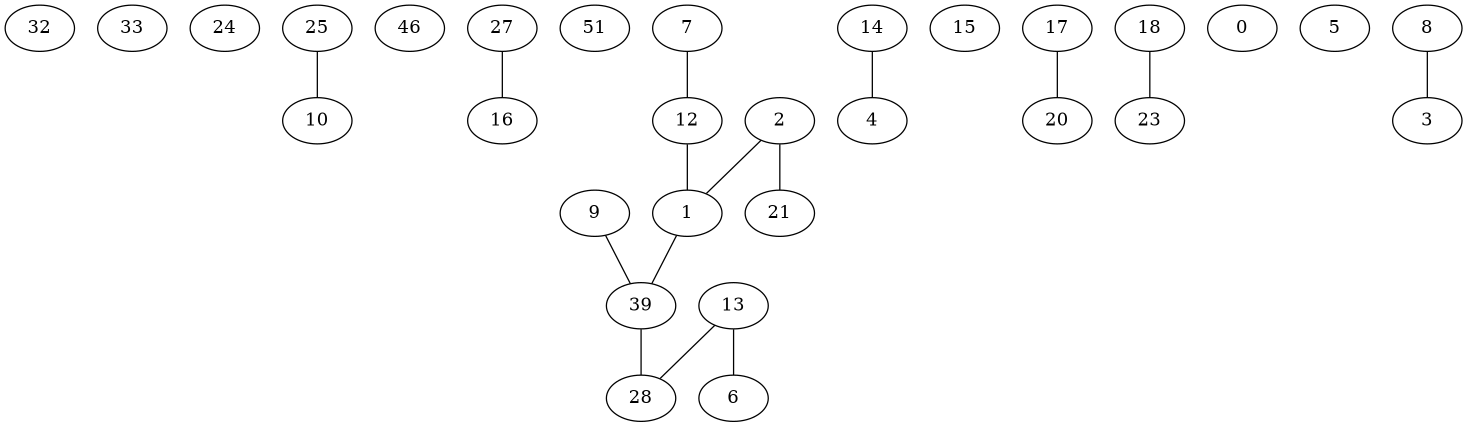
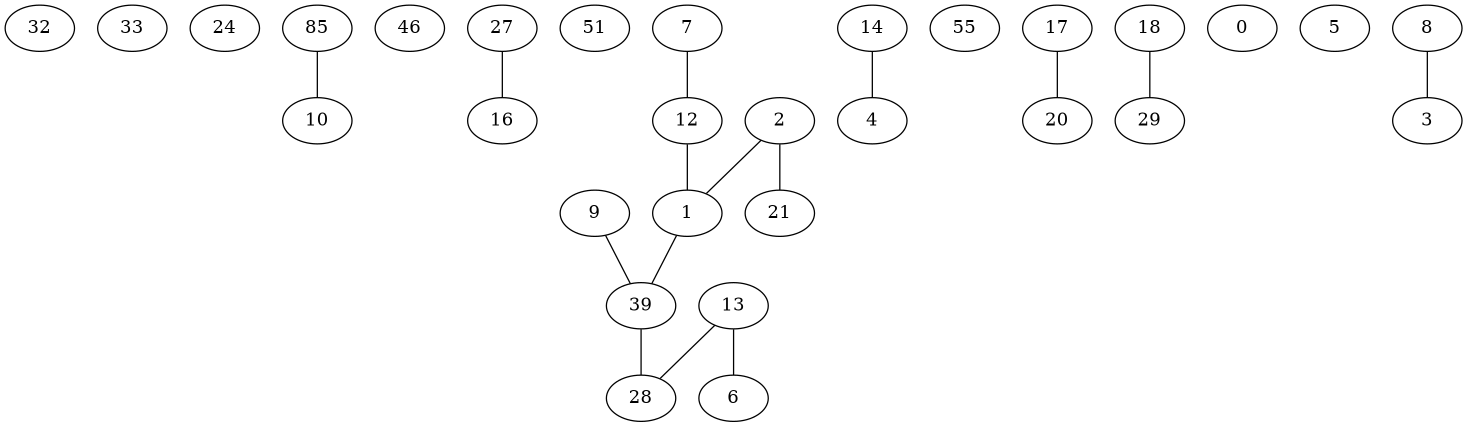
(317, 28) -> (317, 28)
(965, 28) -> (965, 28)
(1150, 121) -> (1150, 121)
